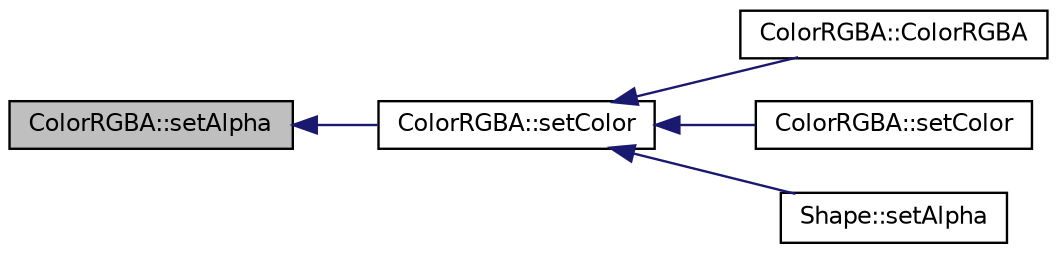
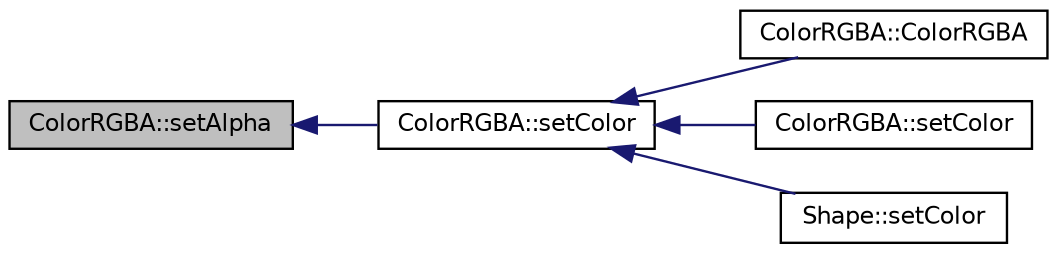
(894, 218) -> (894, 218)
